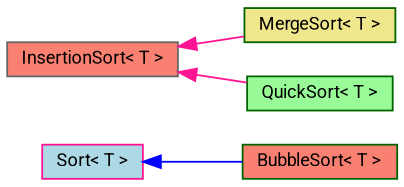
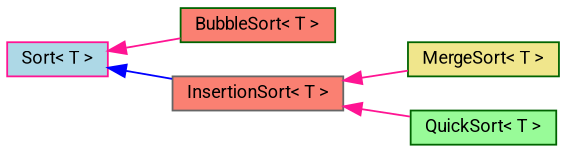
none -> (149, 75)
(202, 162) -> (153, 43)
